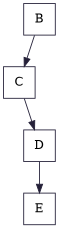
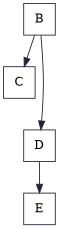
(28, 110) -> (43, 78)
